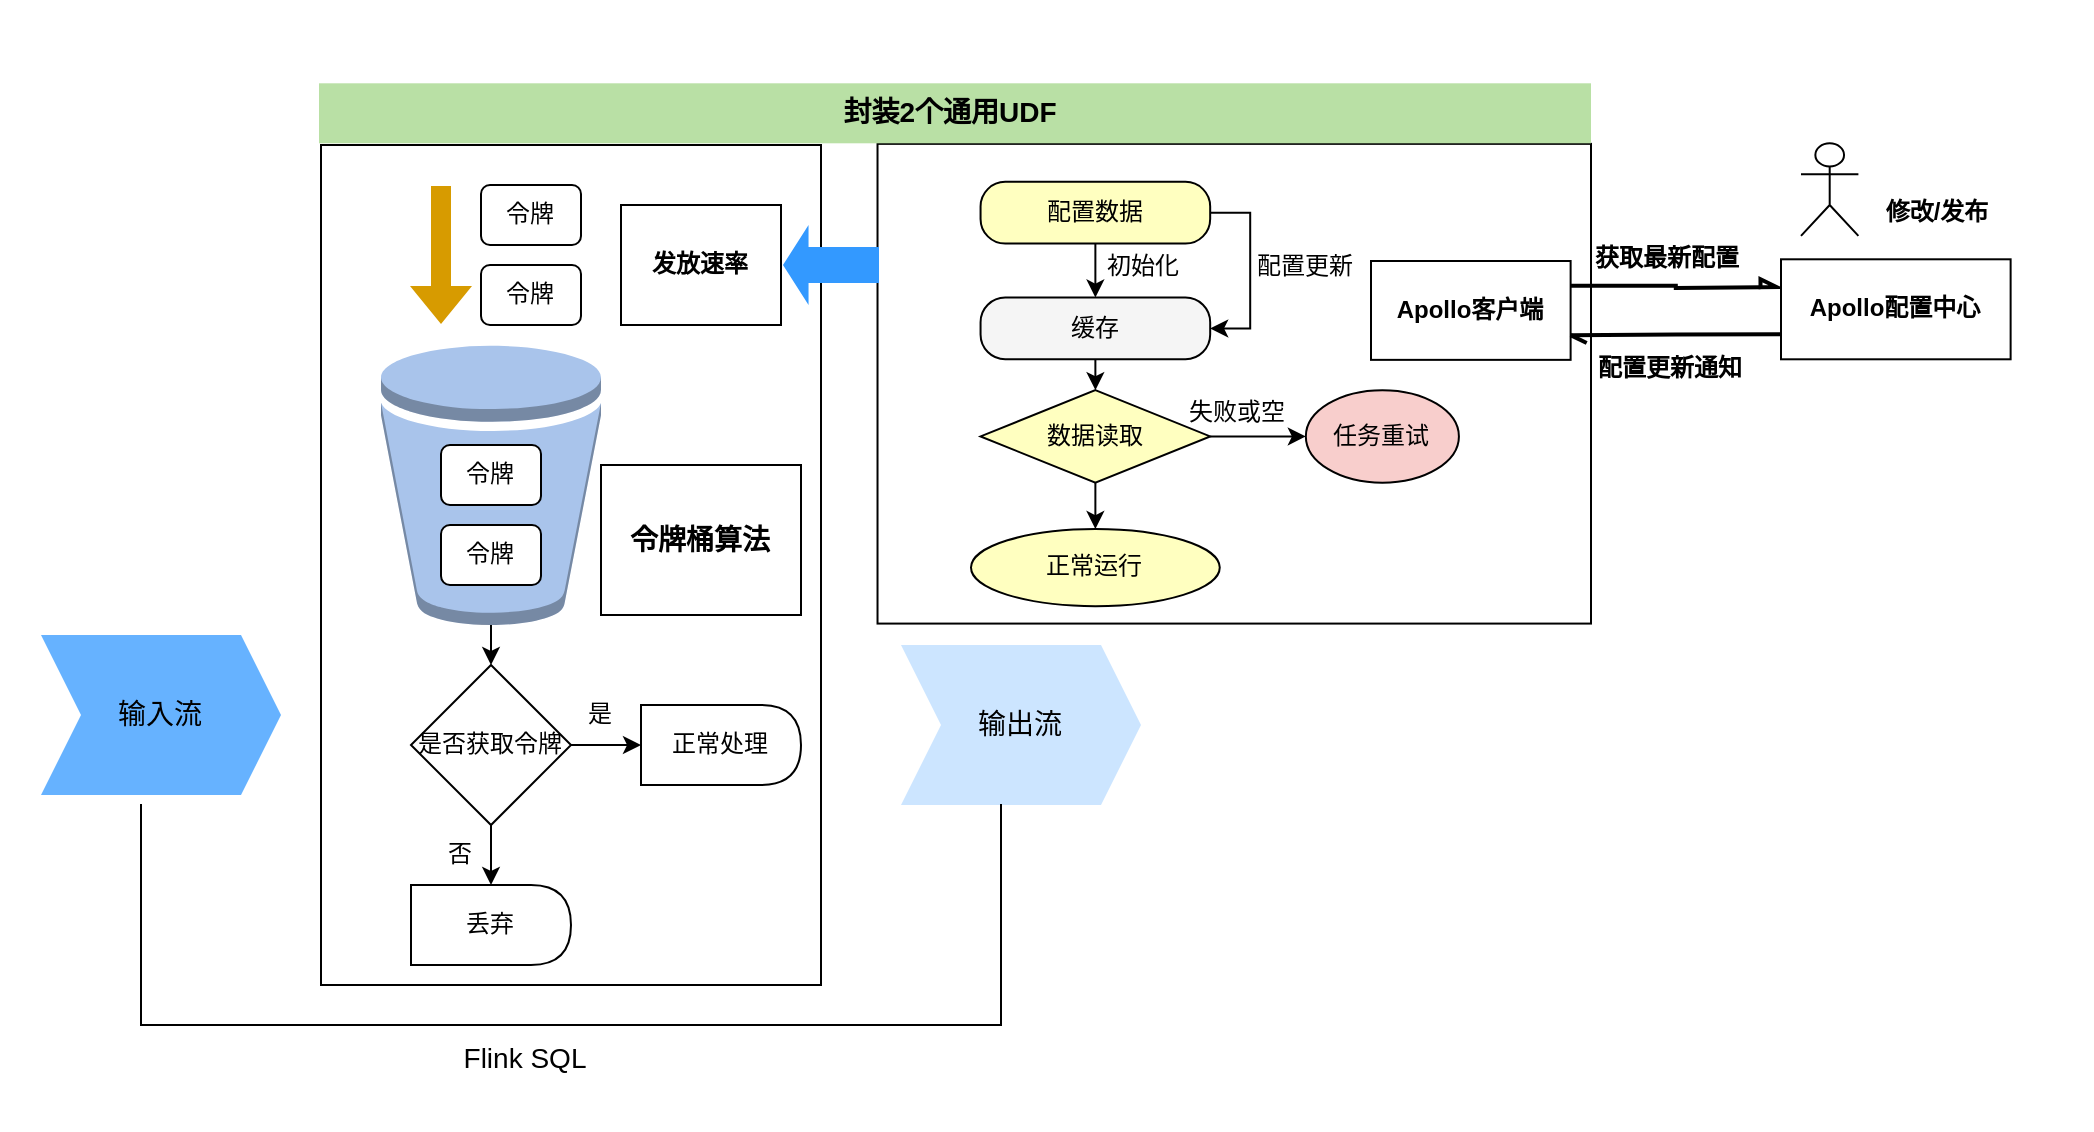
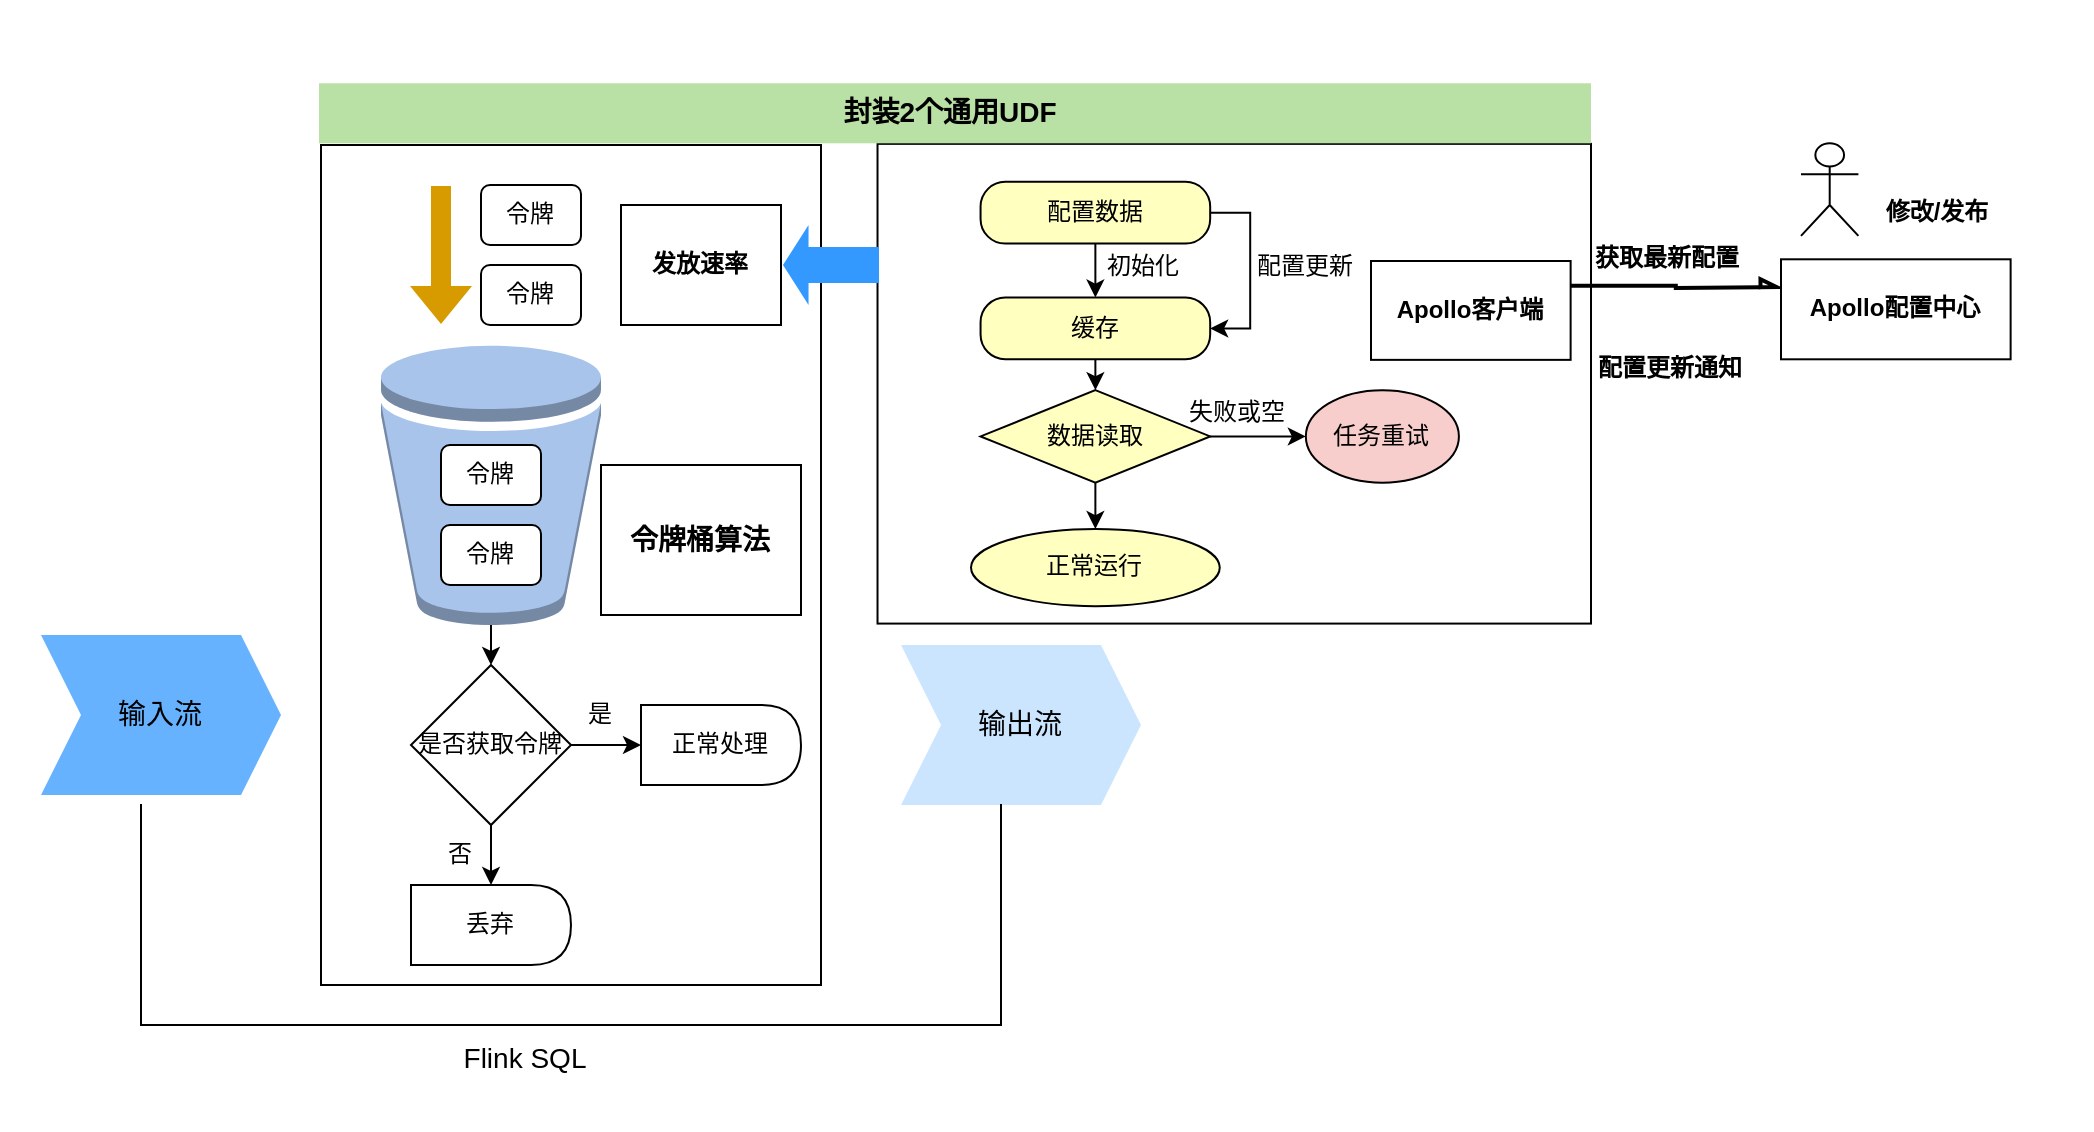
(1095, 328) -> (1095, 328)
(1676, 334) -> none
